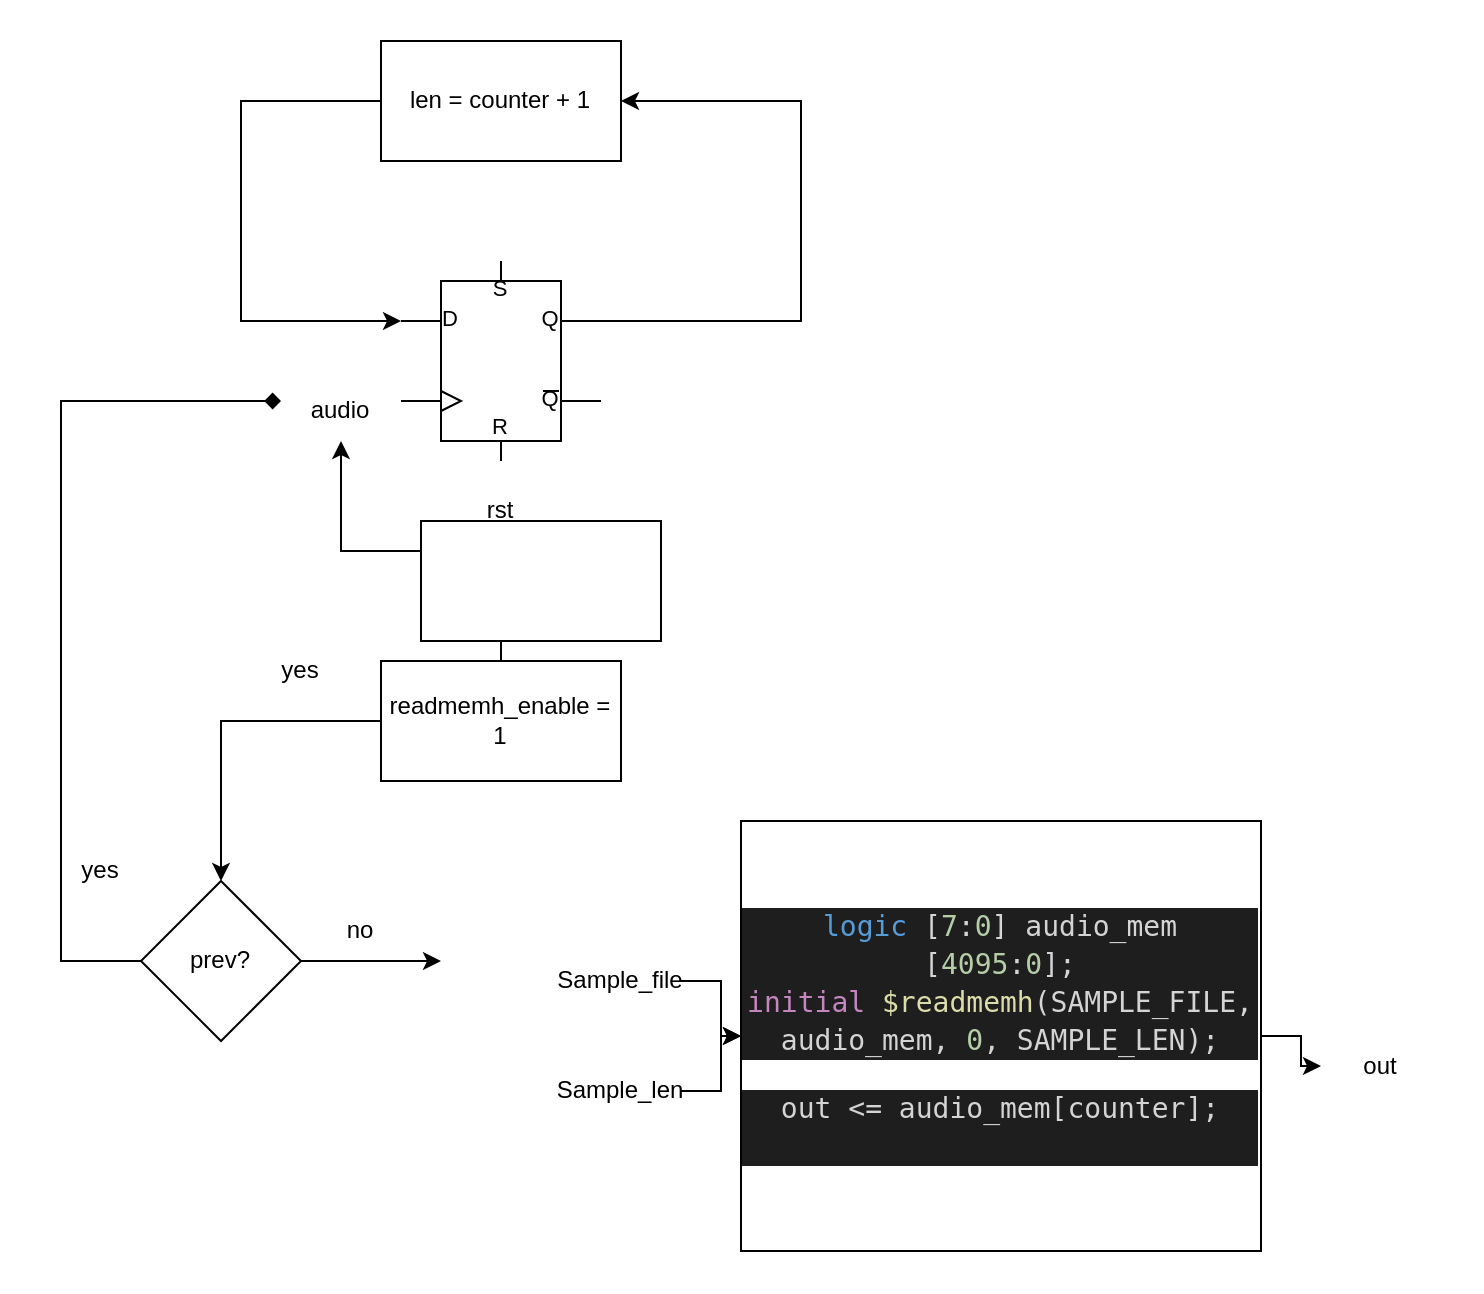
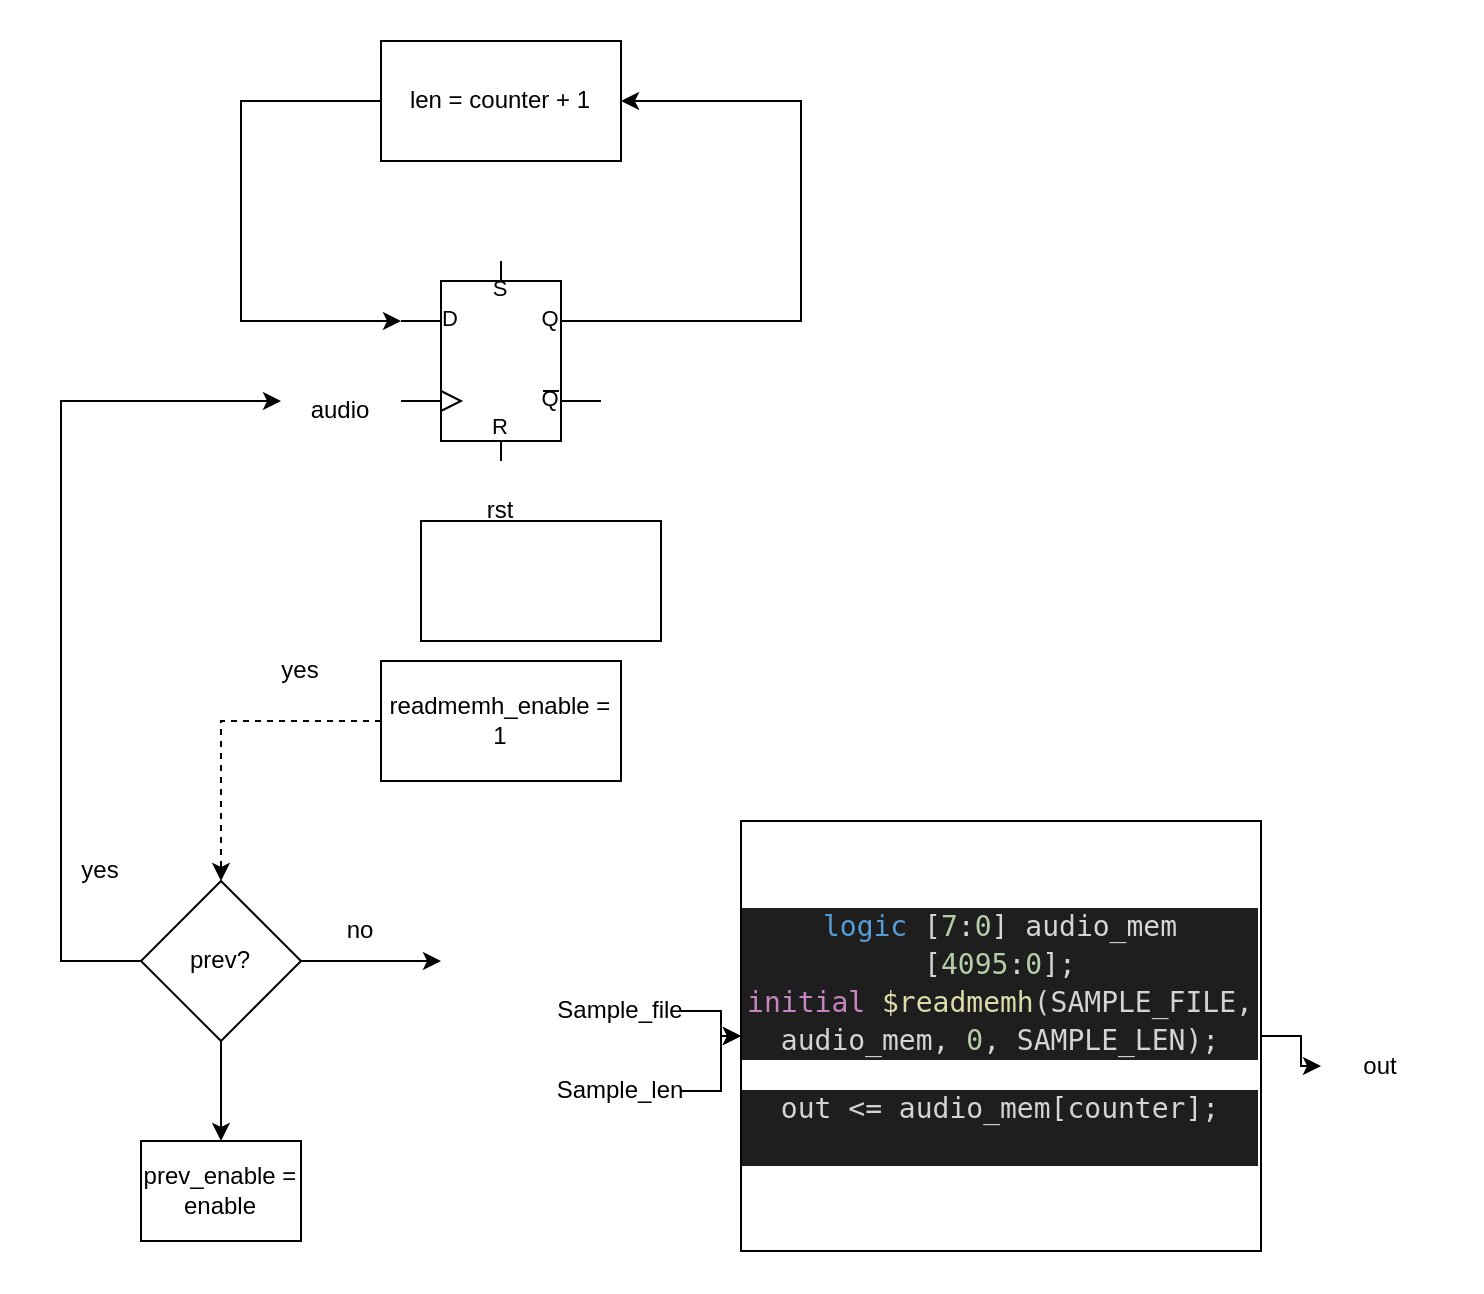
(264, 401) -> (265, 401)
(341, 543) -> none
(228, 721) -> (228, 721)
(621, 981) -> (621, 1011)
none -> (221, 1084)
none -> (221, 1191)
